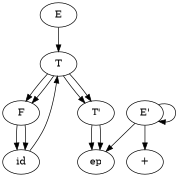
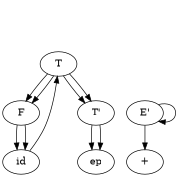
(59, 15) -> none
(123, 135) -> none
